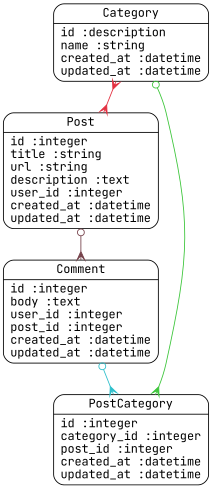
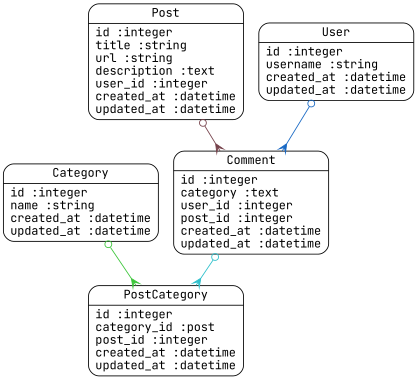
(113, 33) -> (49, 193)
none -> (336, 62)
(110, 97) -> none
(46, 302) -> (230, 193)
(131, 436) -> (155, 327)
